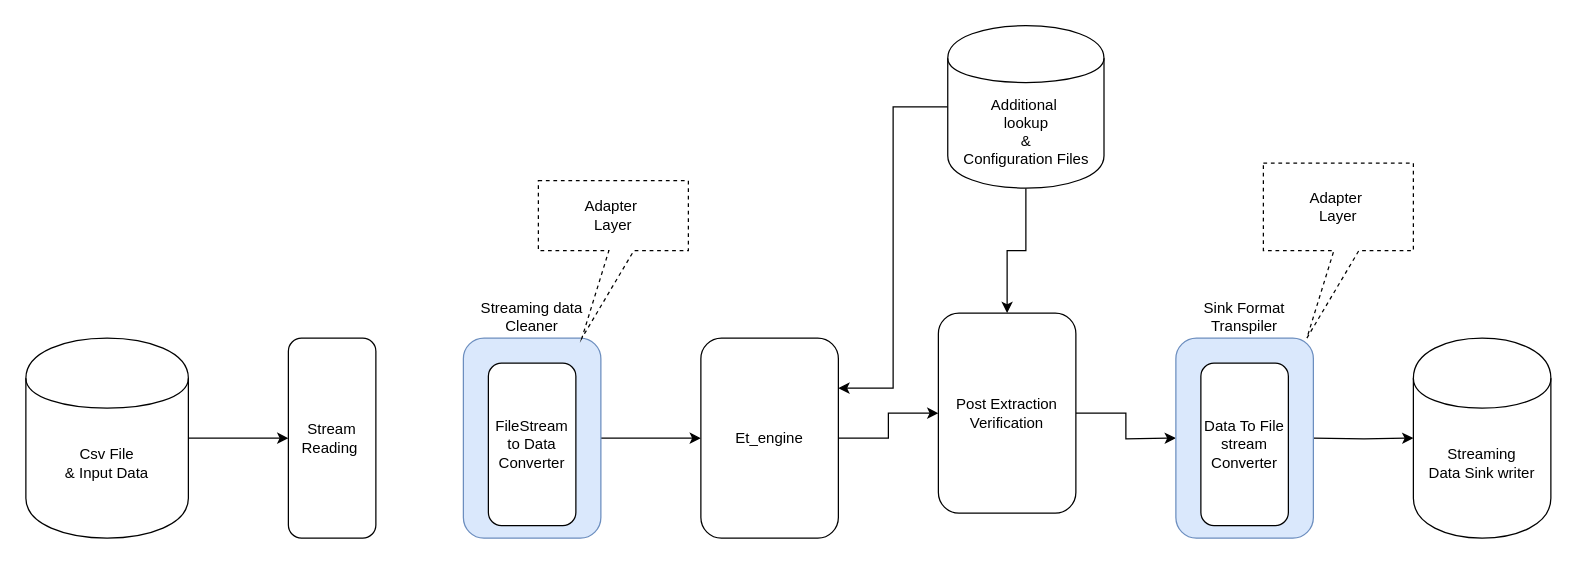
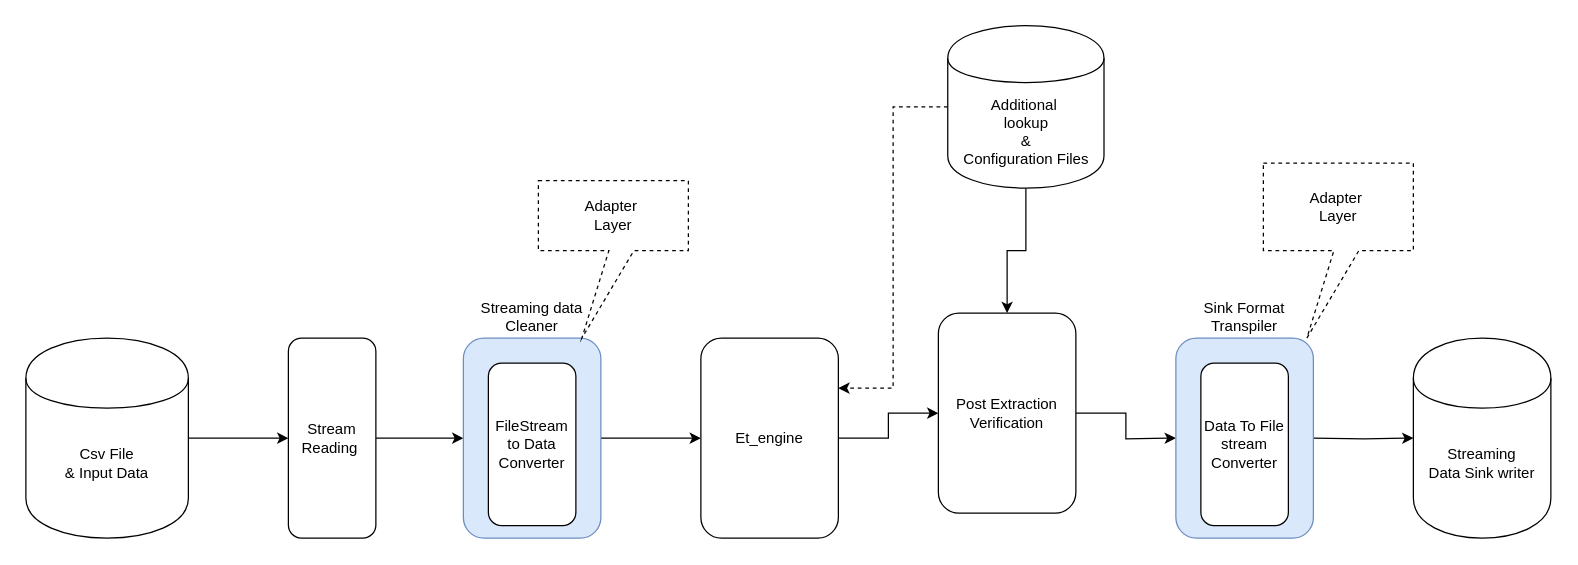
(893, 244) -> (893, 244)
none -> (415, 438)
